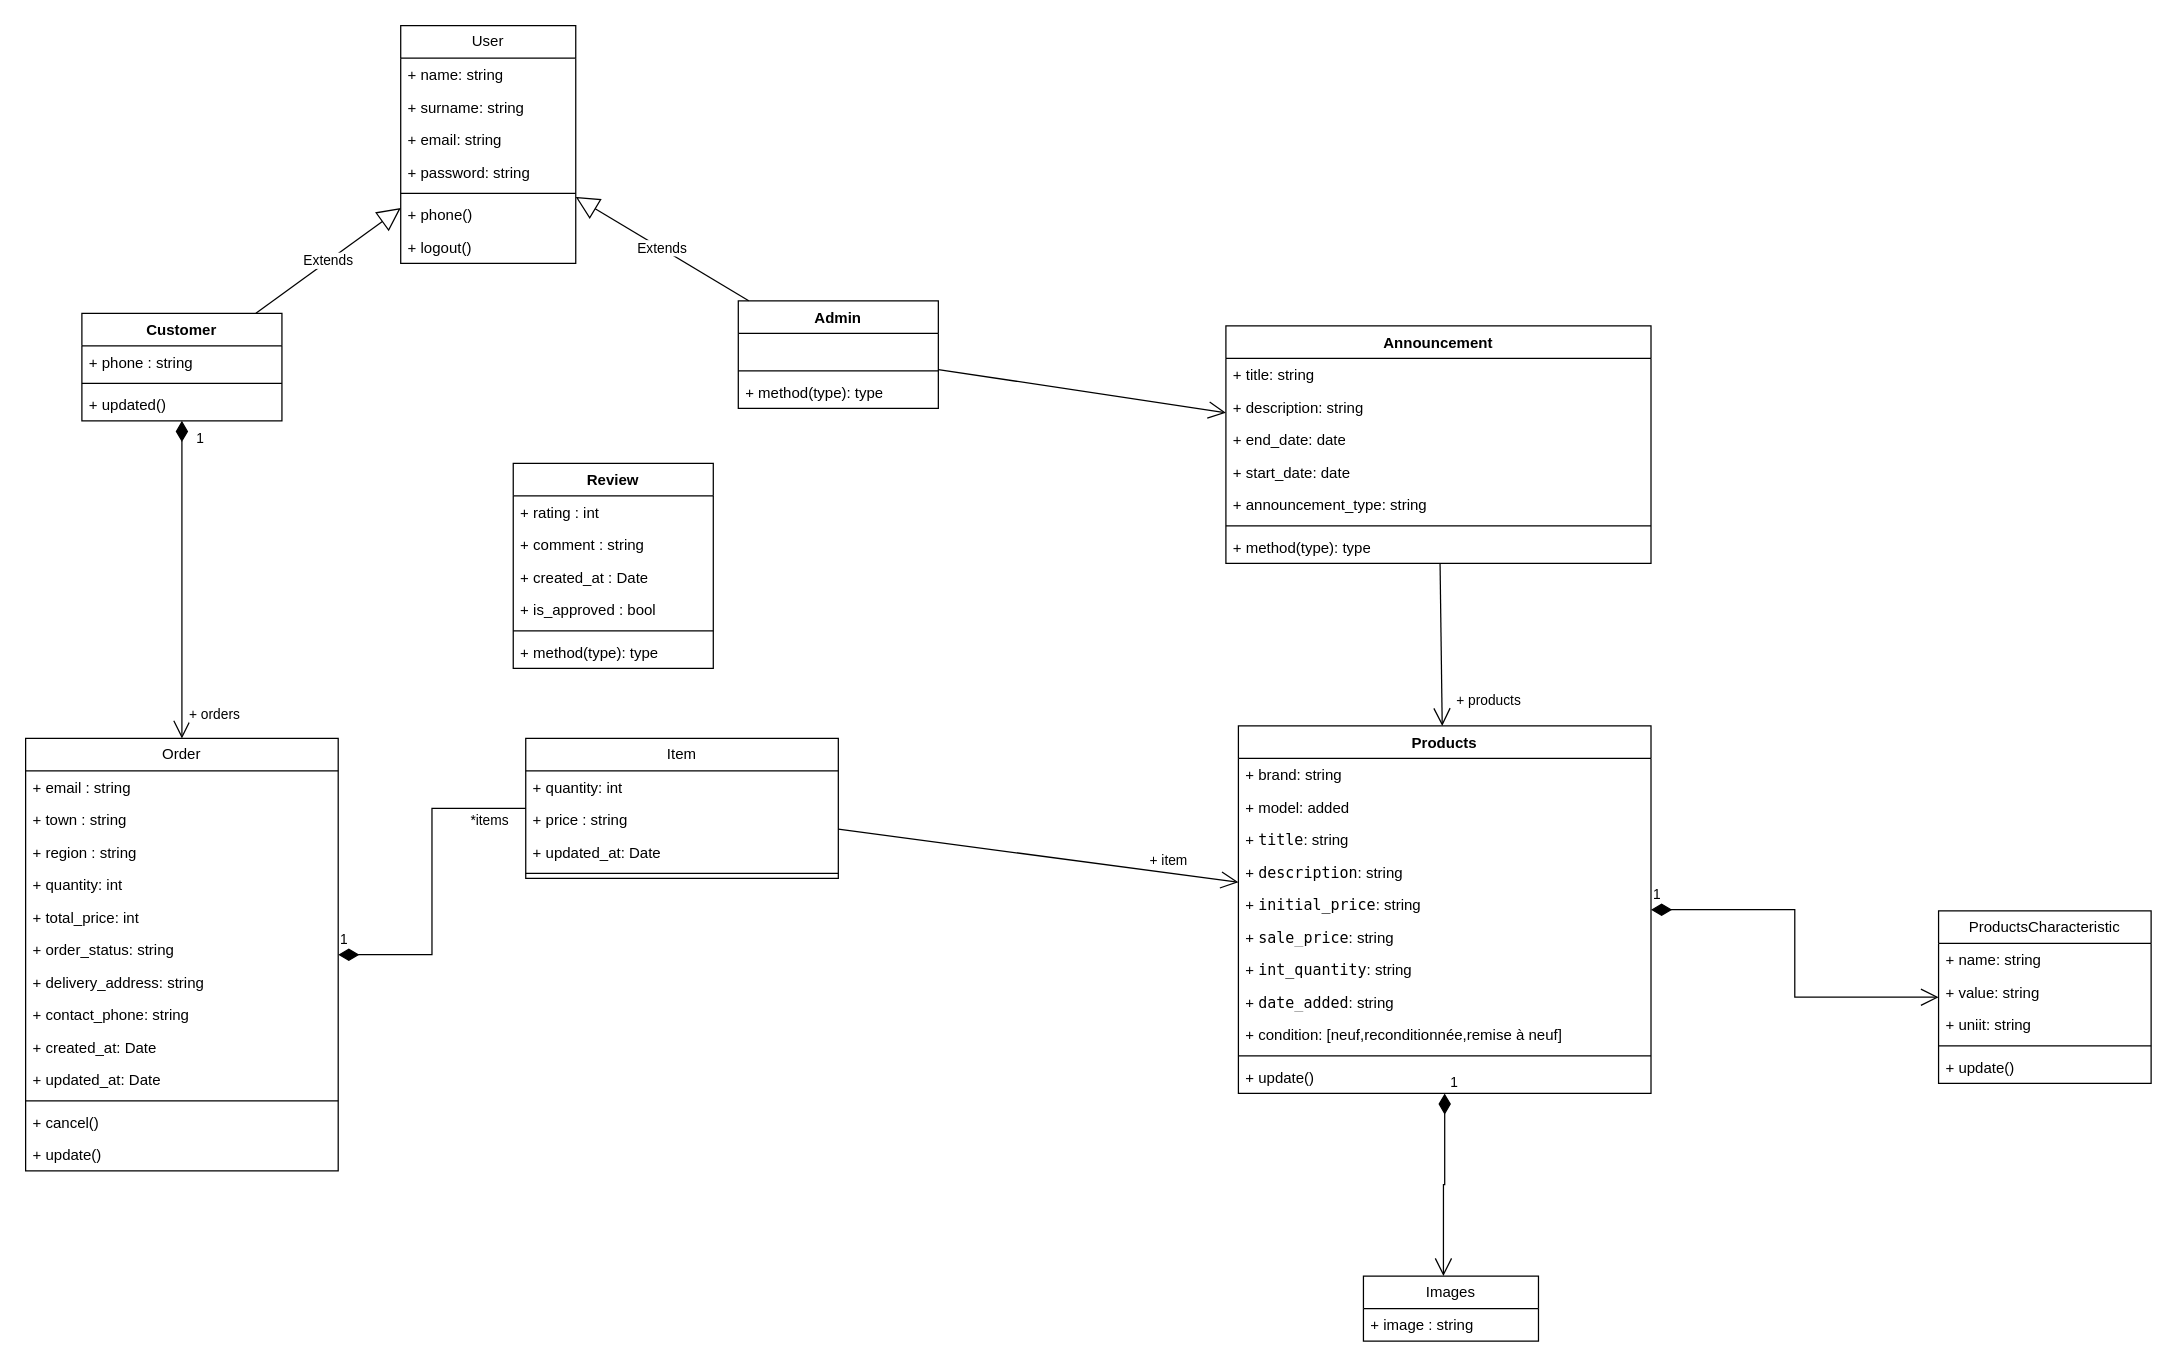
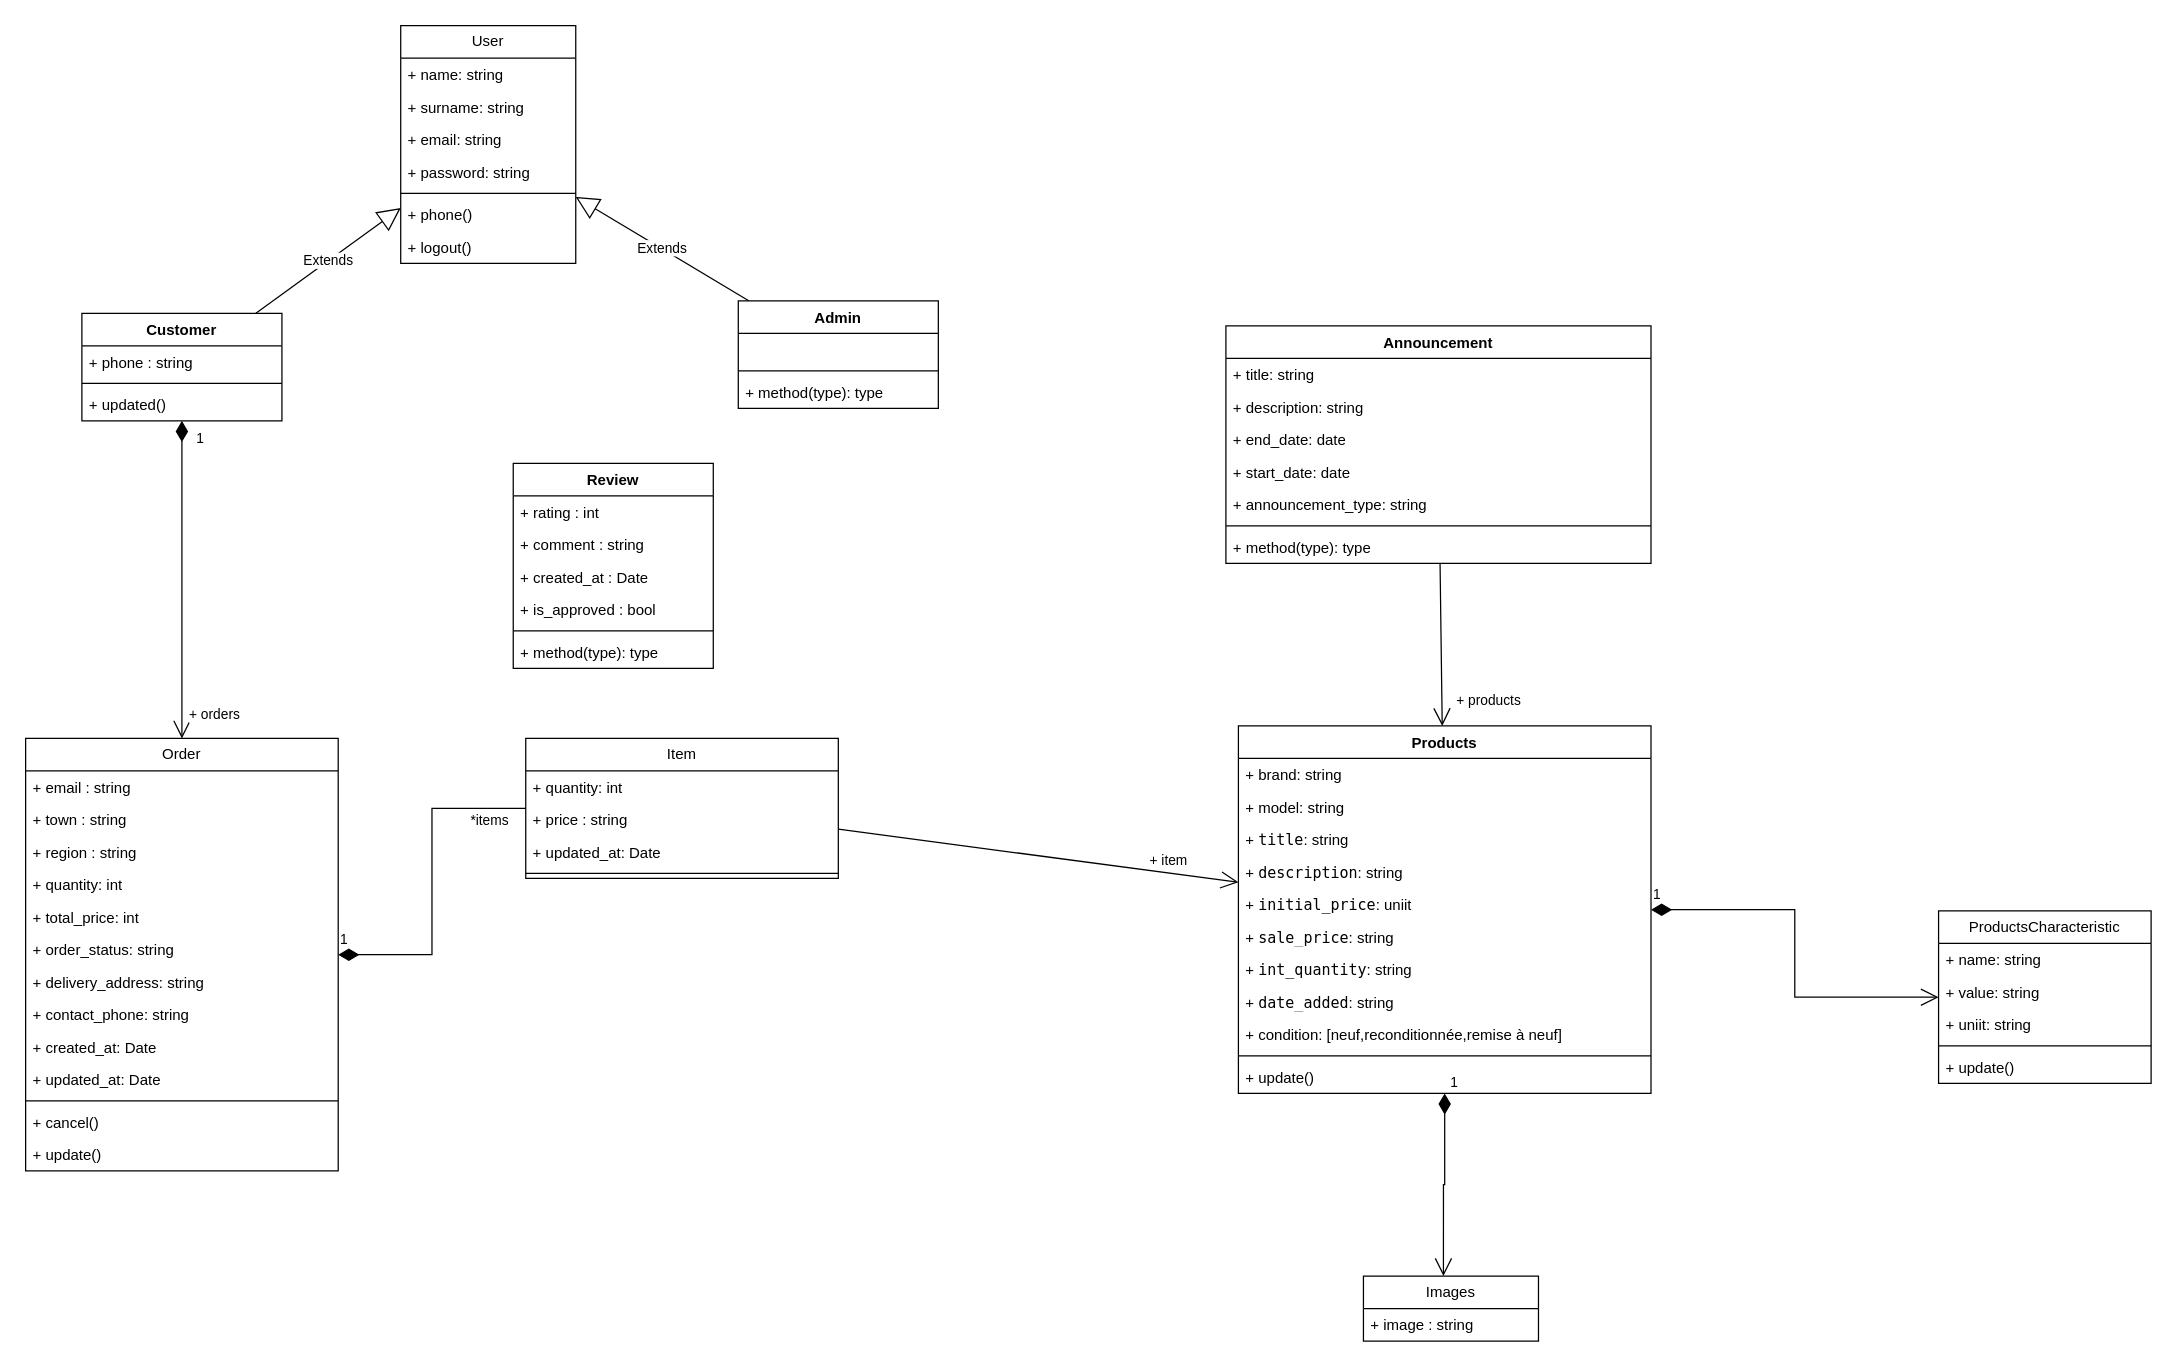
(1081, 391) -> none
(1299, 808) -> (1301, 808)
(1327, 906) -> (1320, 906)
